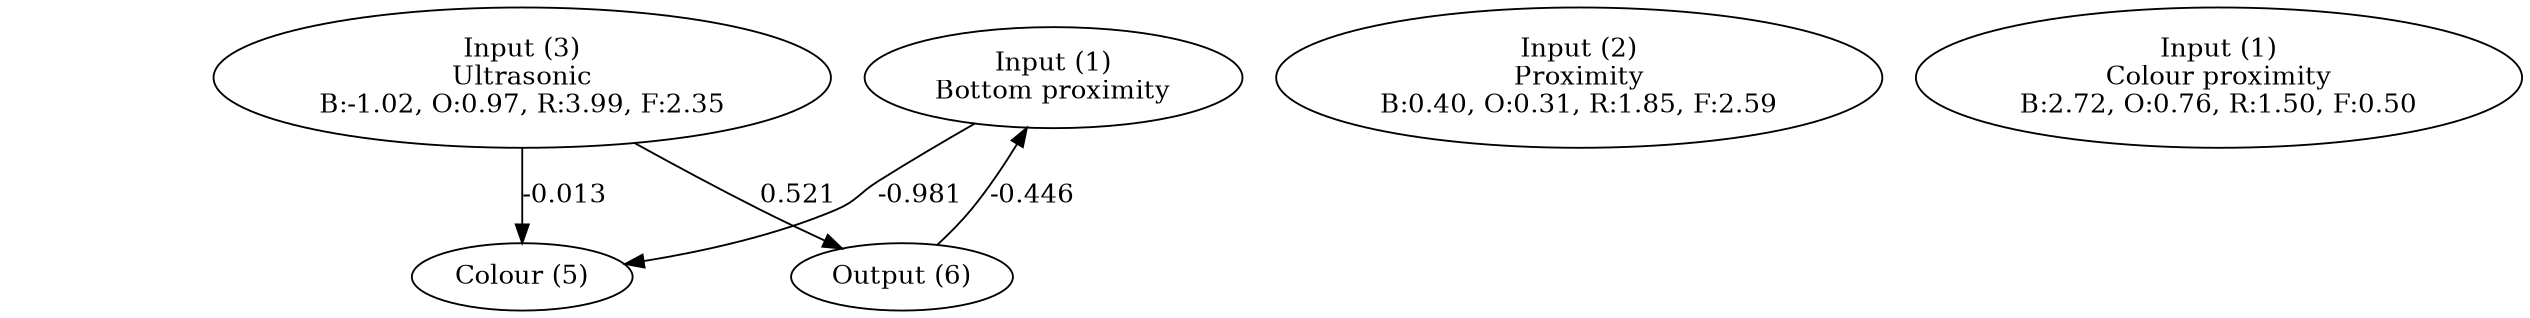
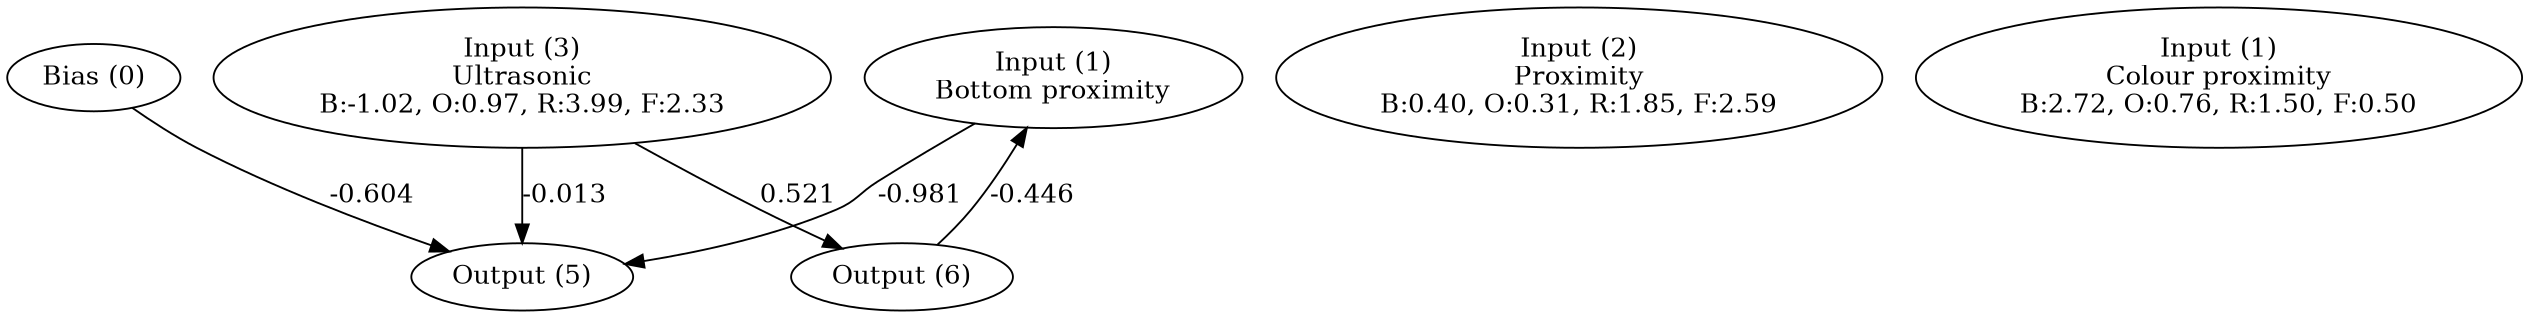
none -> (94, 78)
(522, 78) -> (522, 78)
(522, 277) -> (522, 277)
